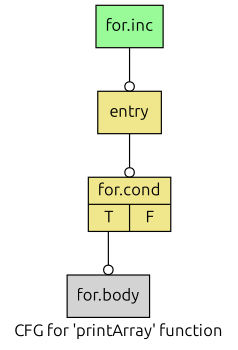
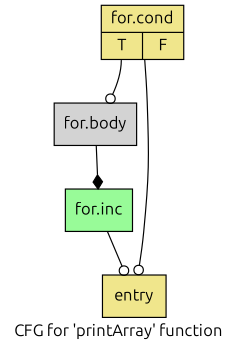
(130, 151) -> (148, 163)
none -> (97, 160)
